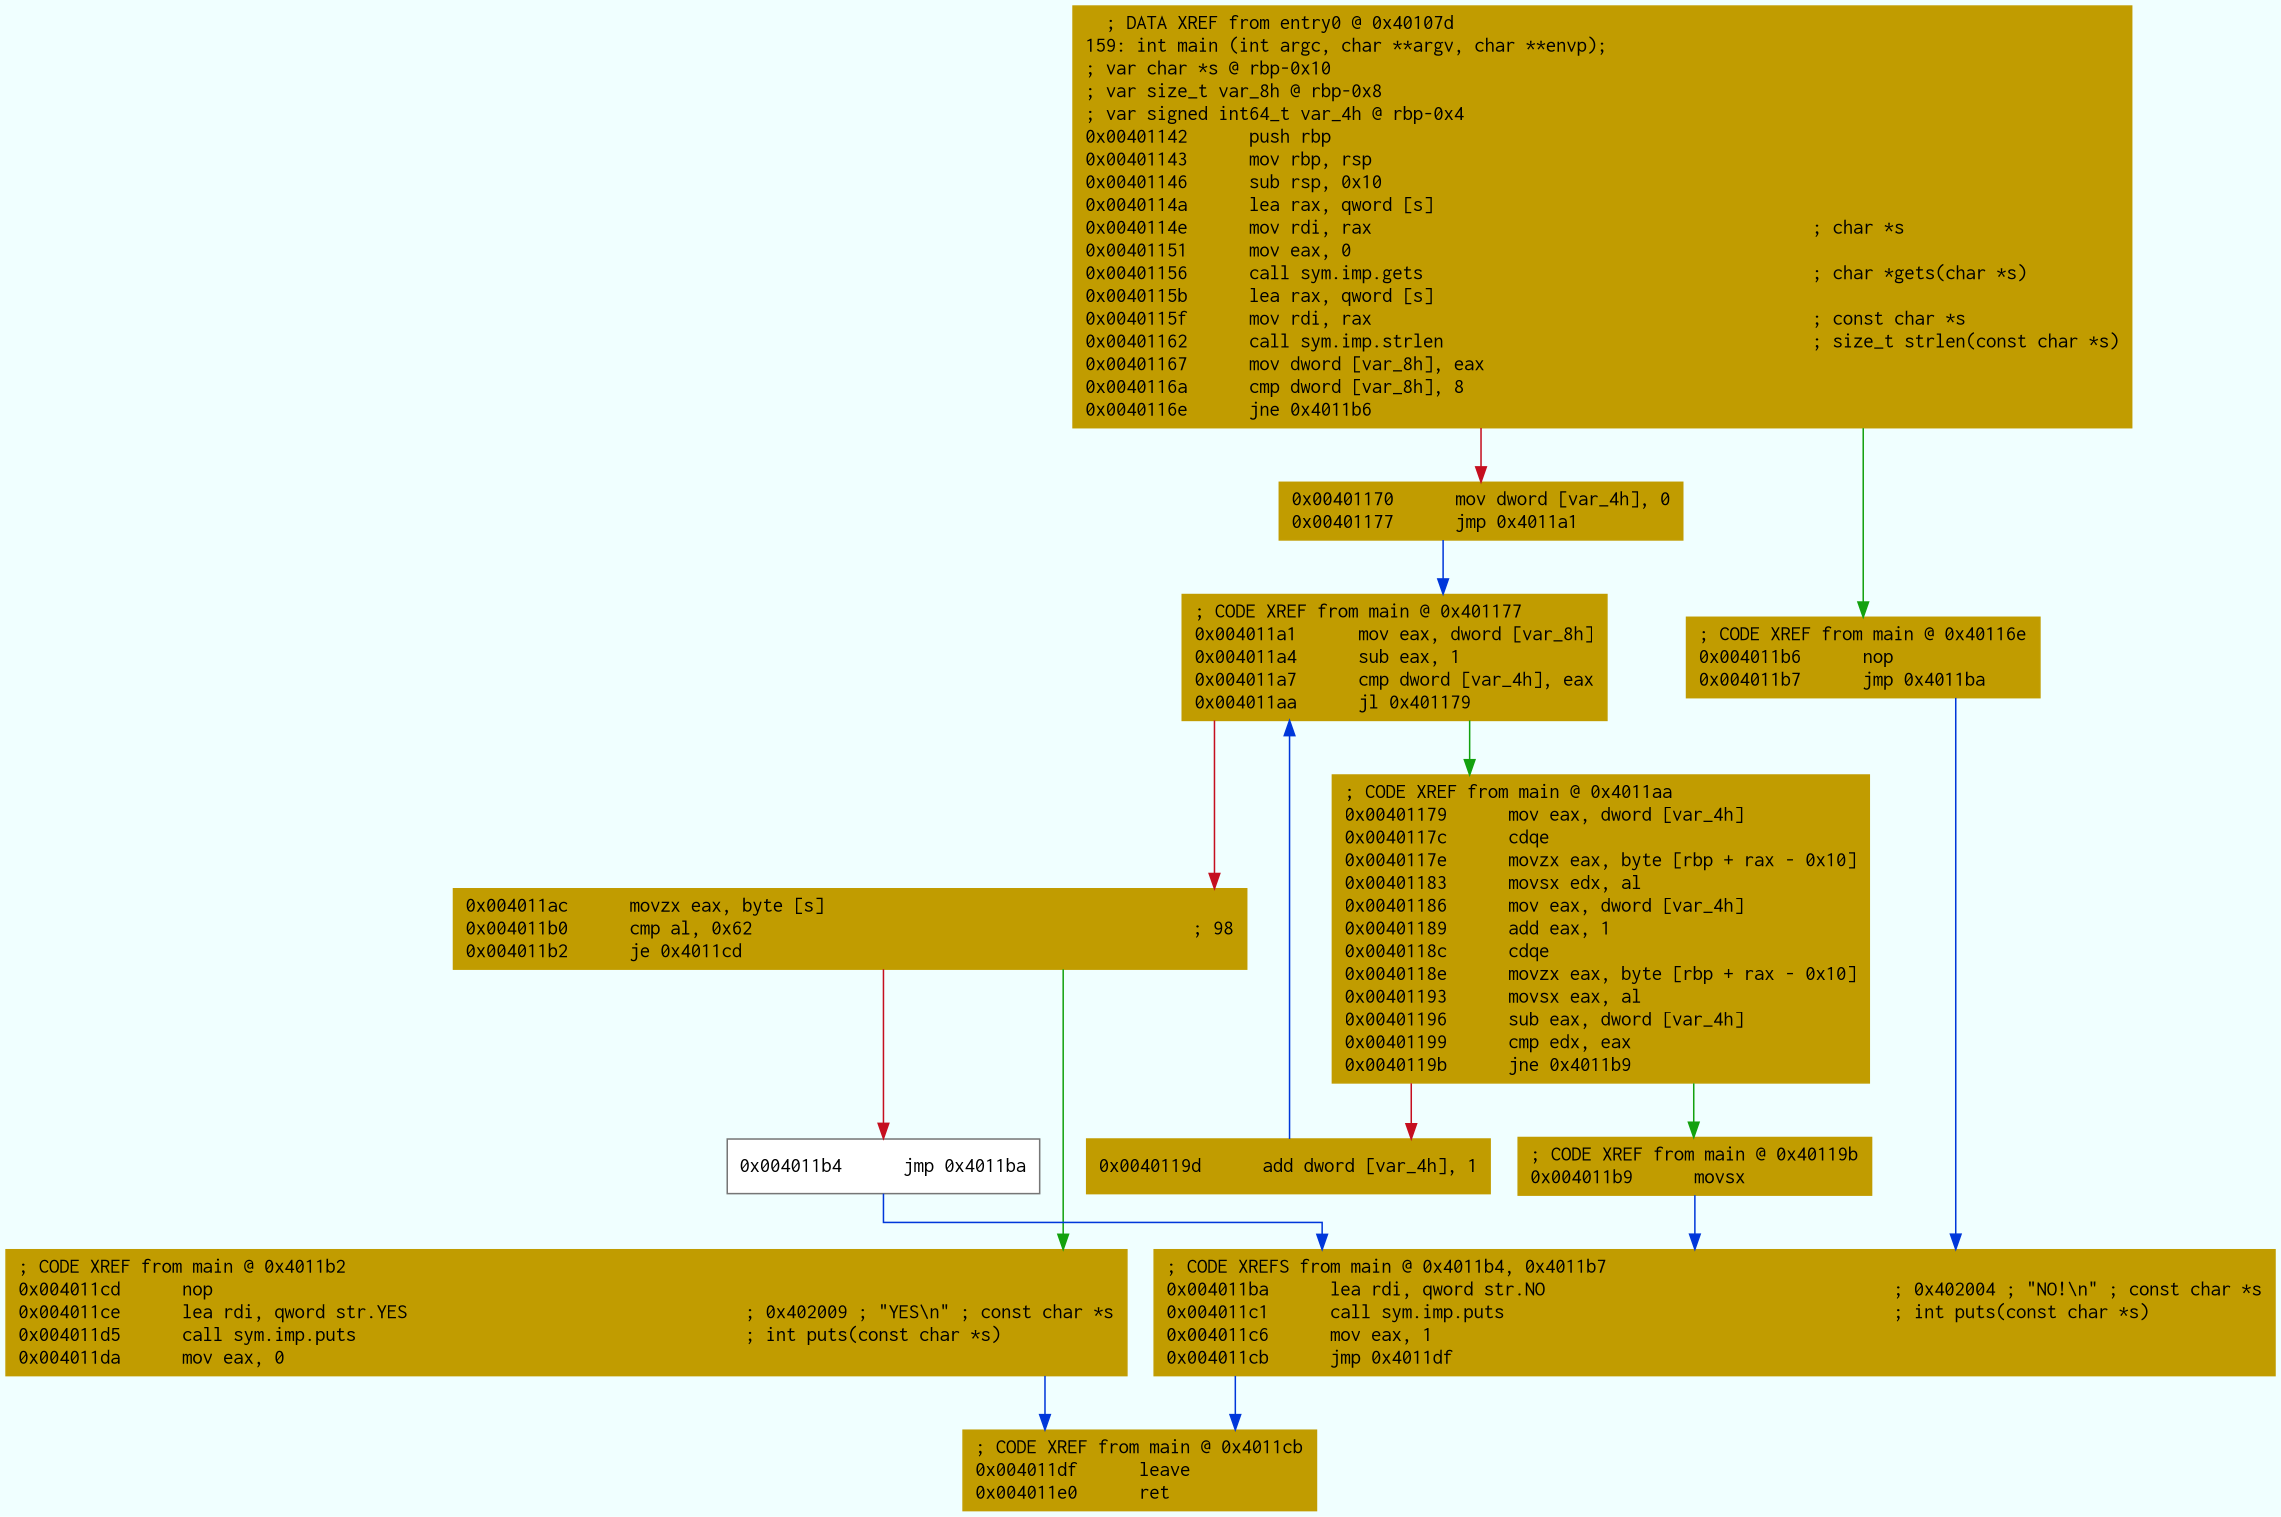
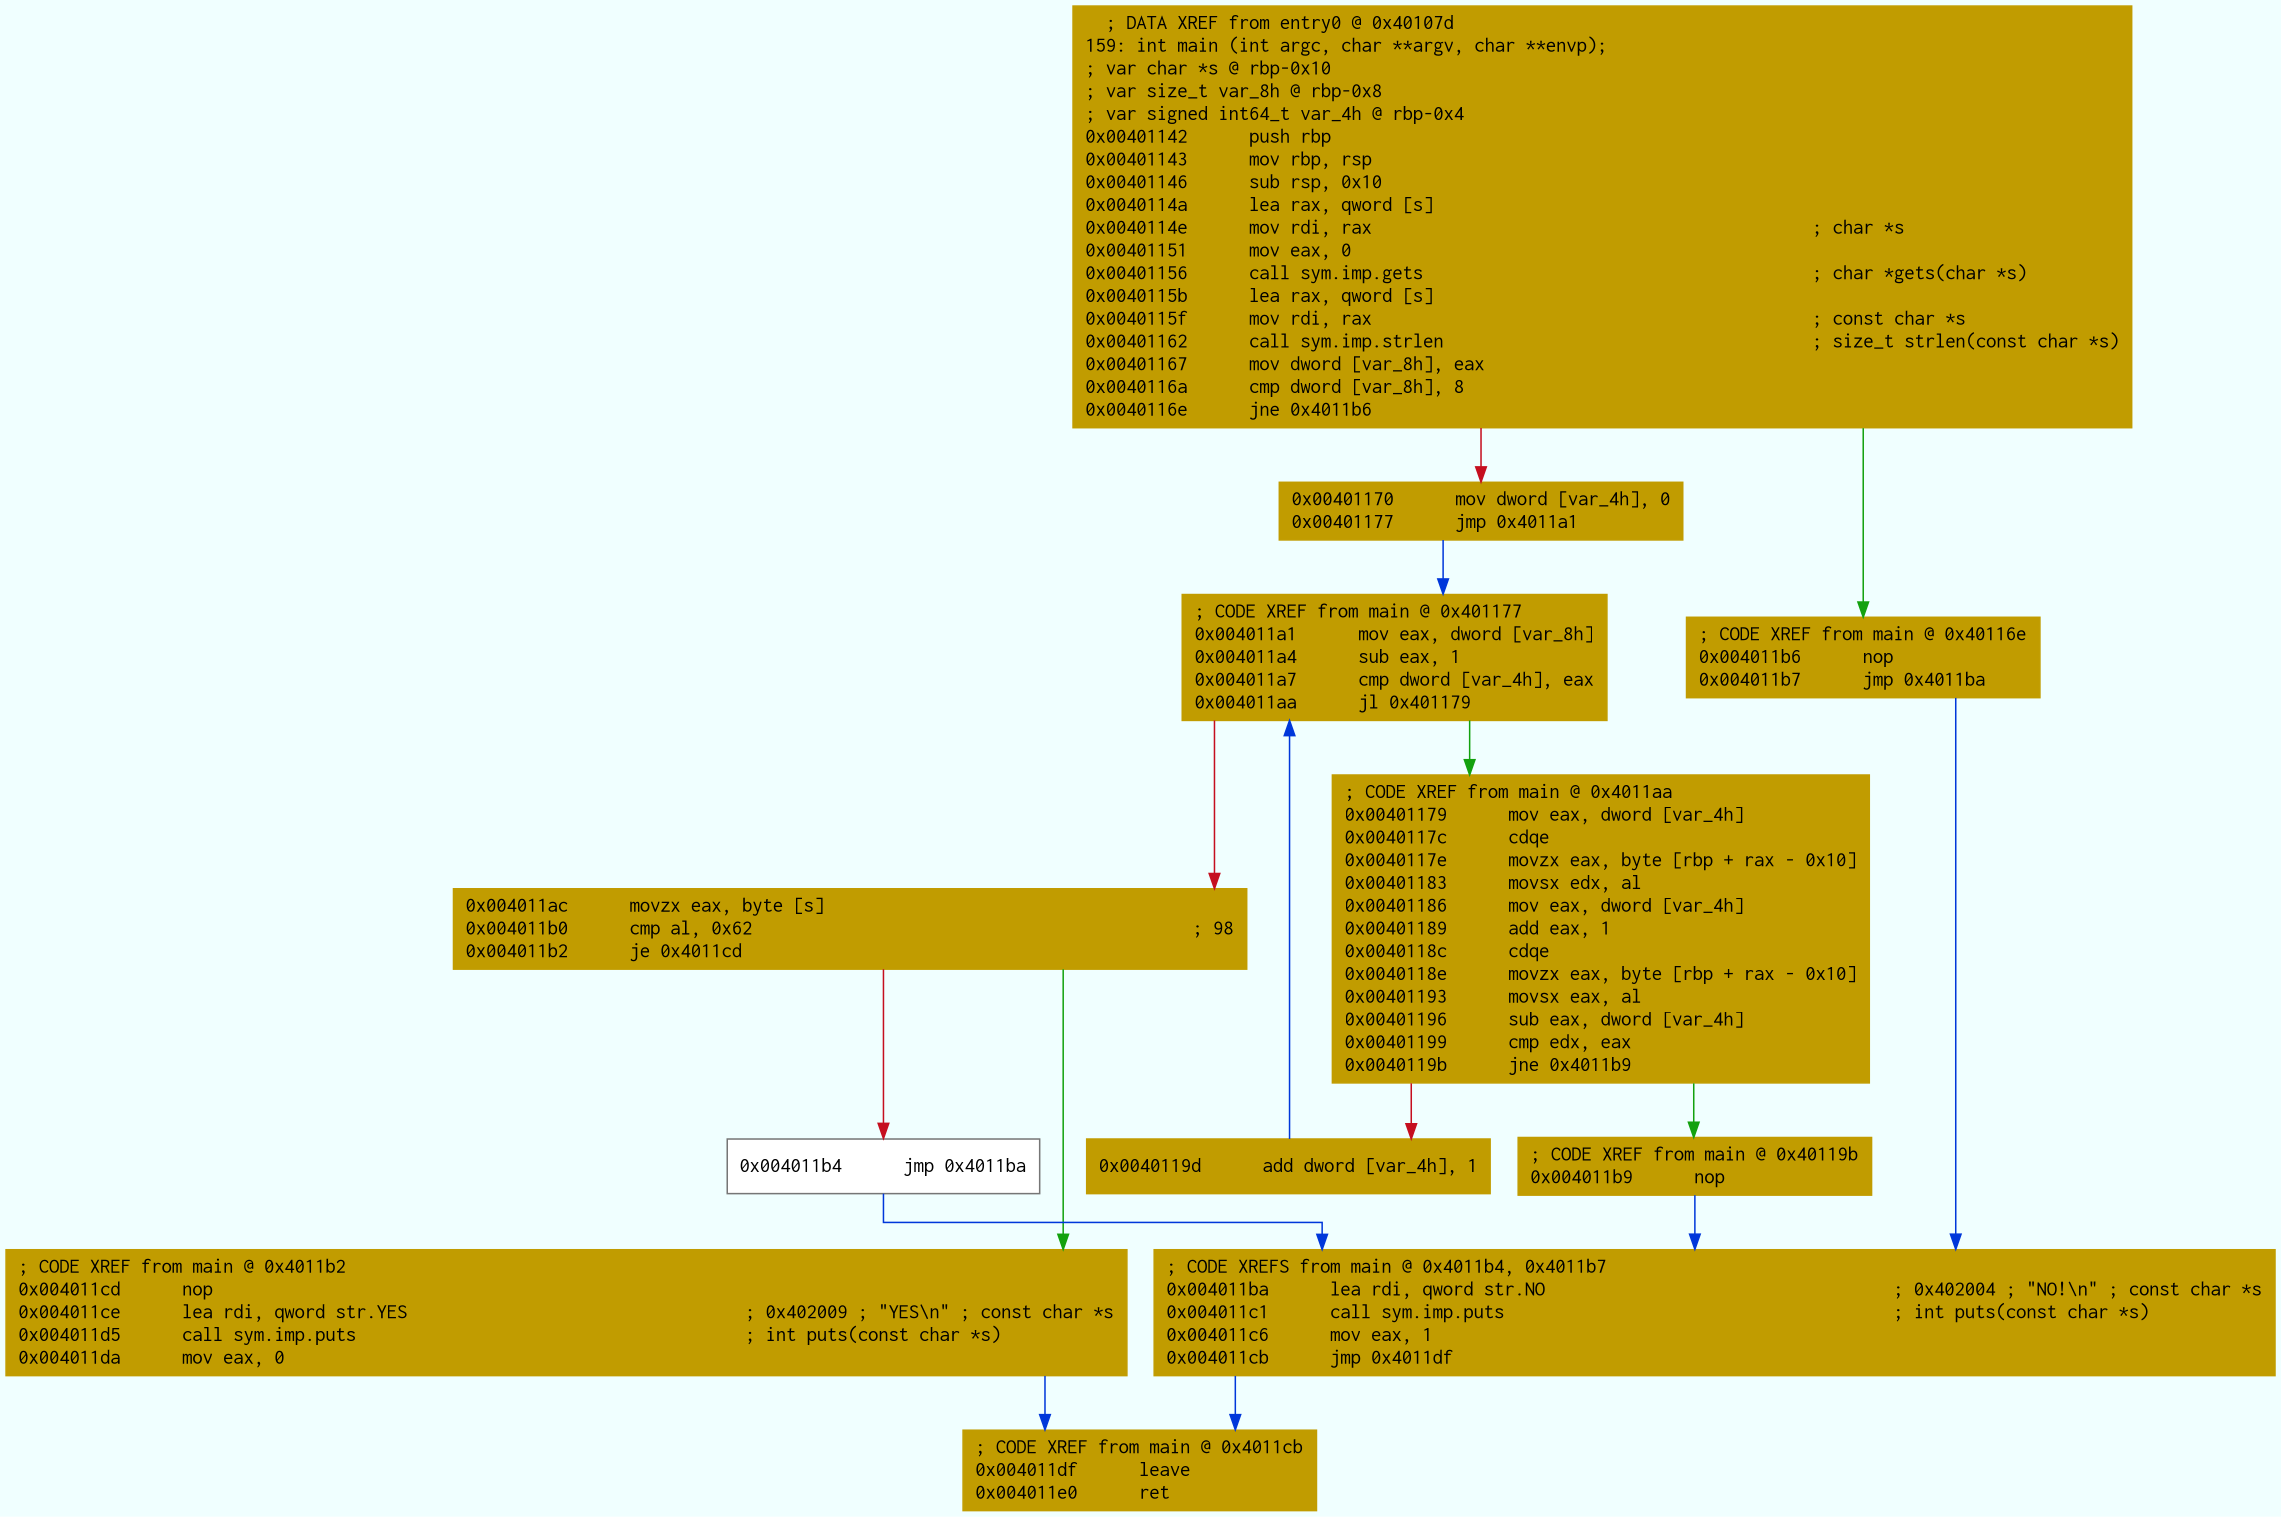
(1695, 1166) -> (1695, 1166)
